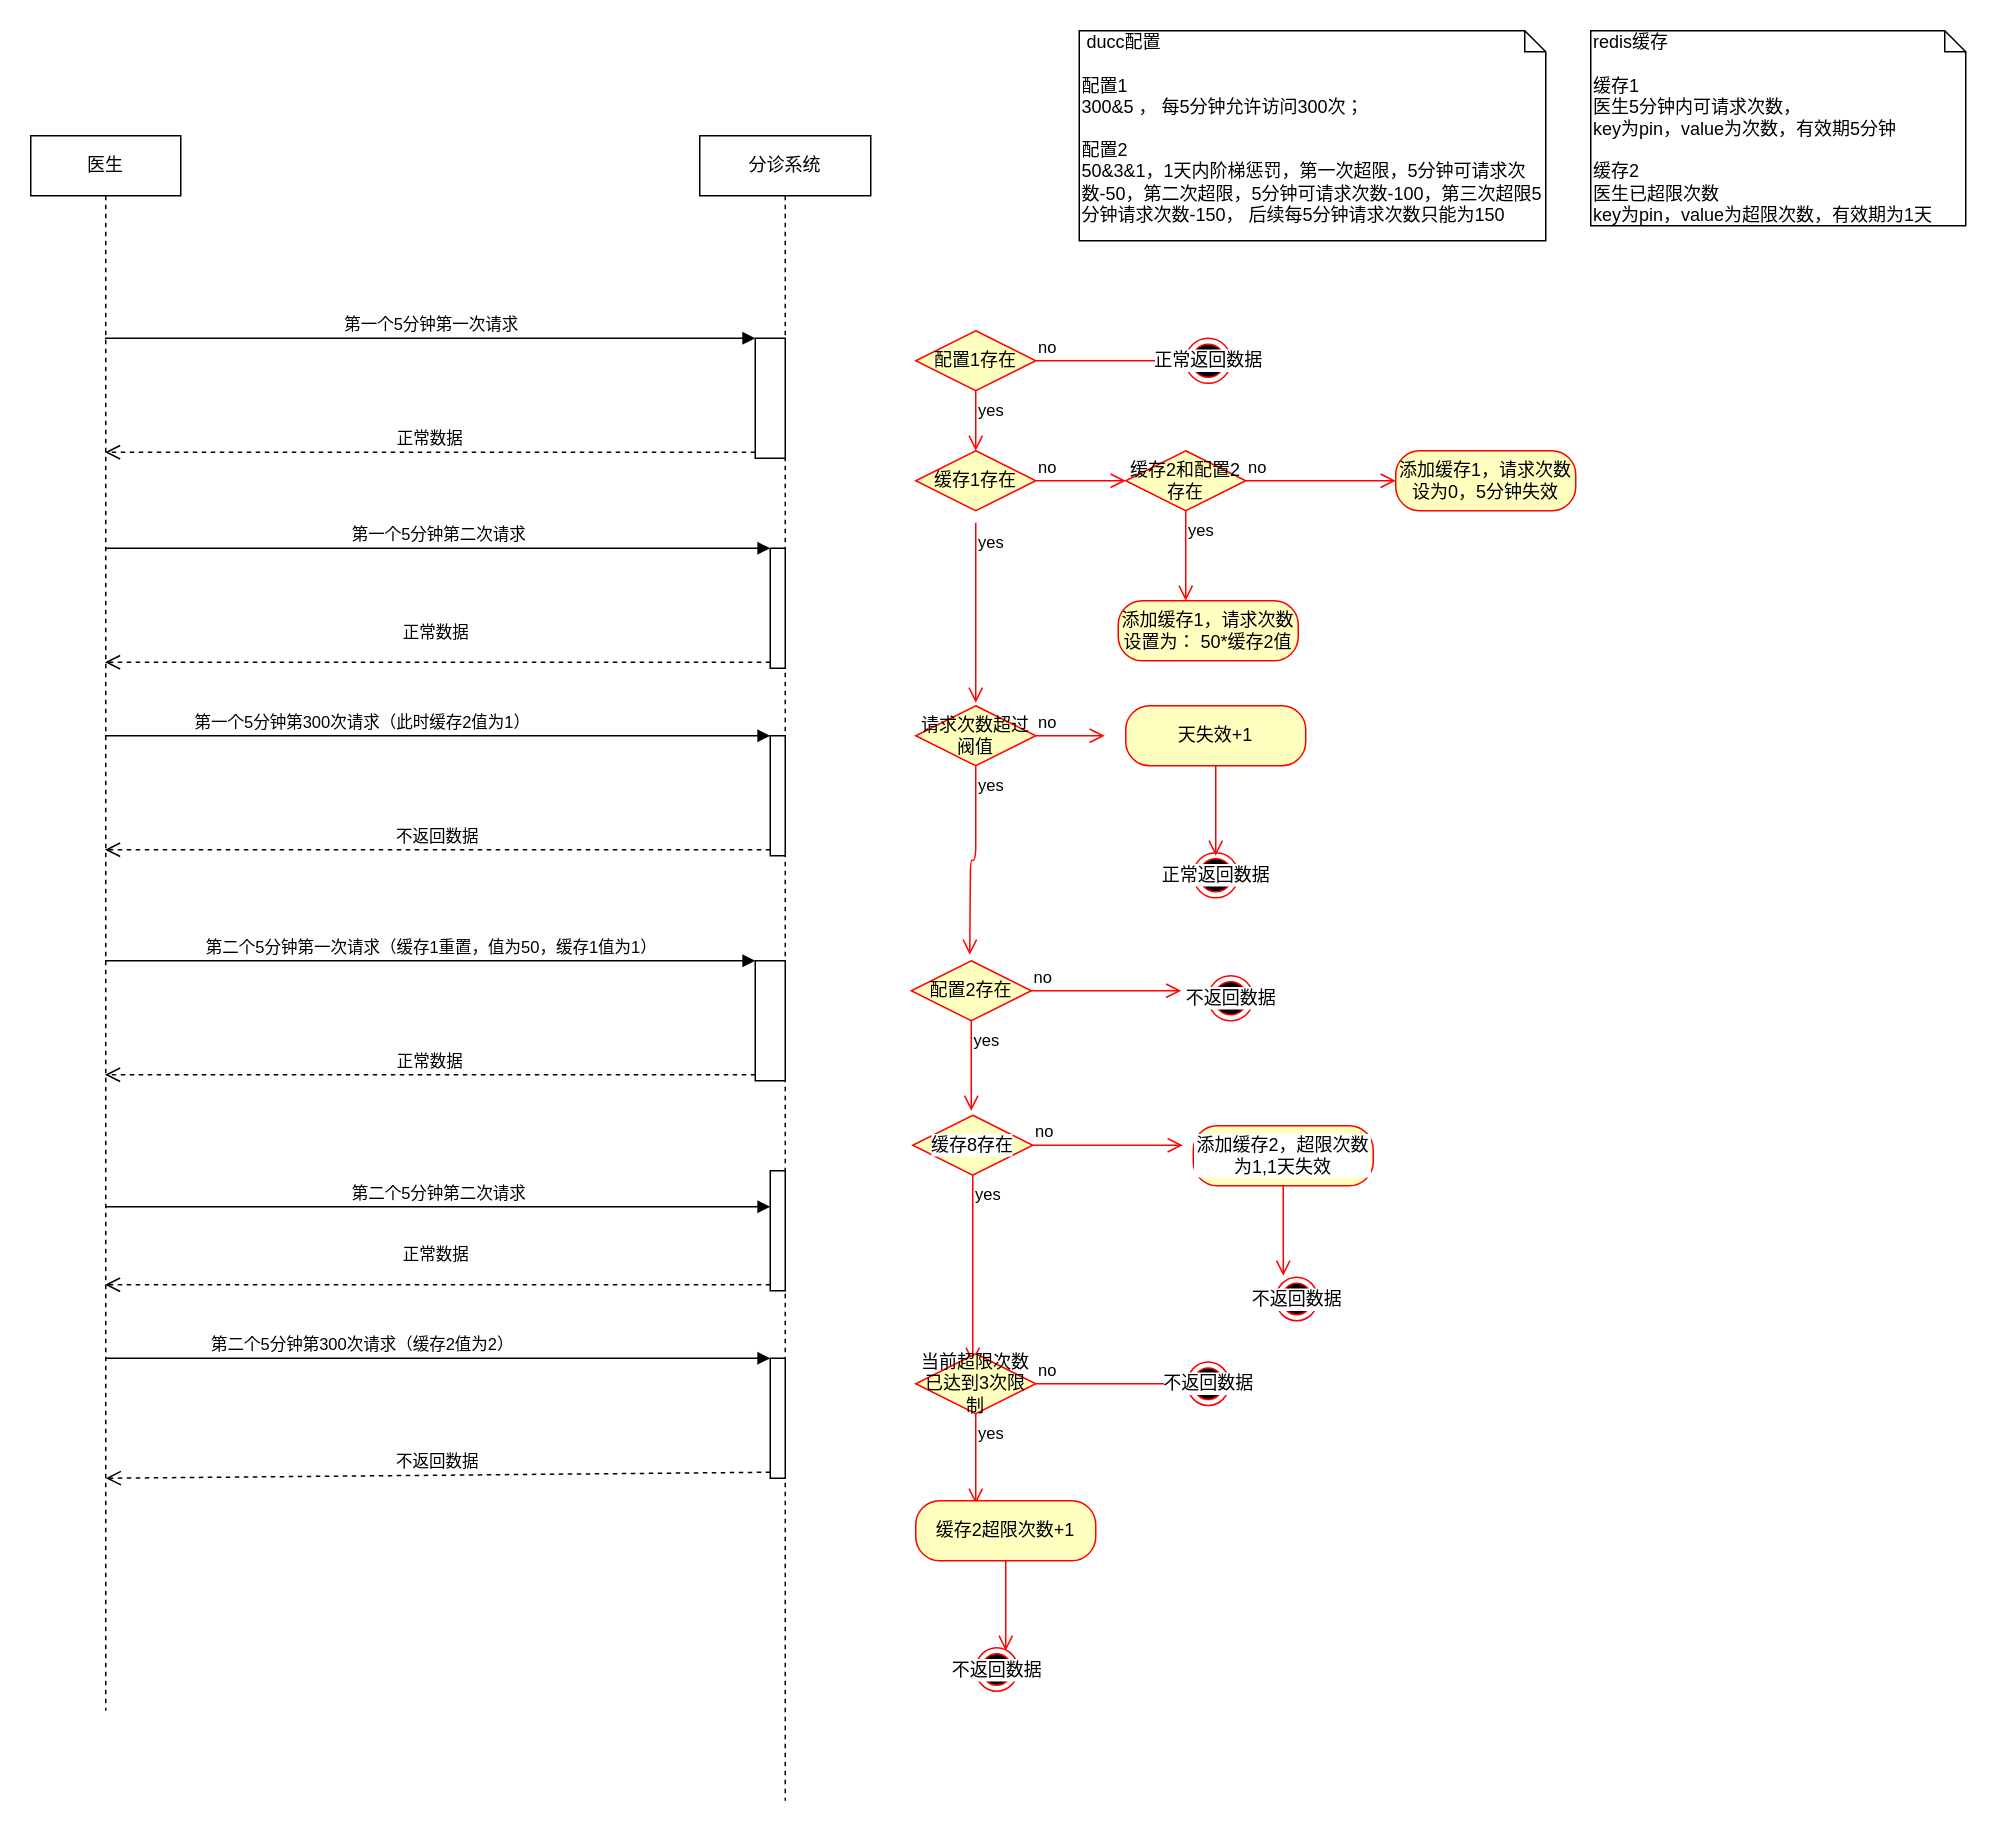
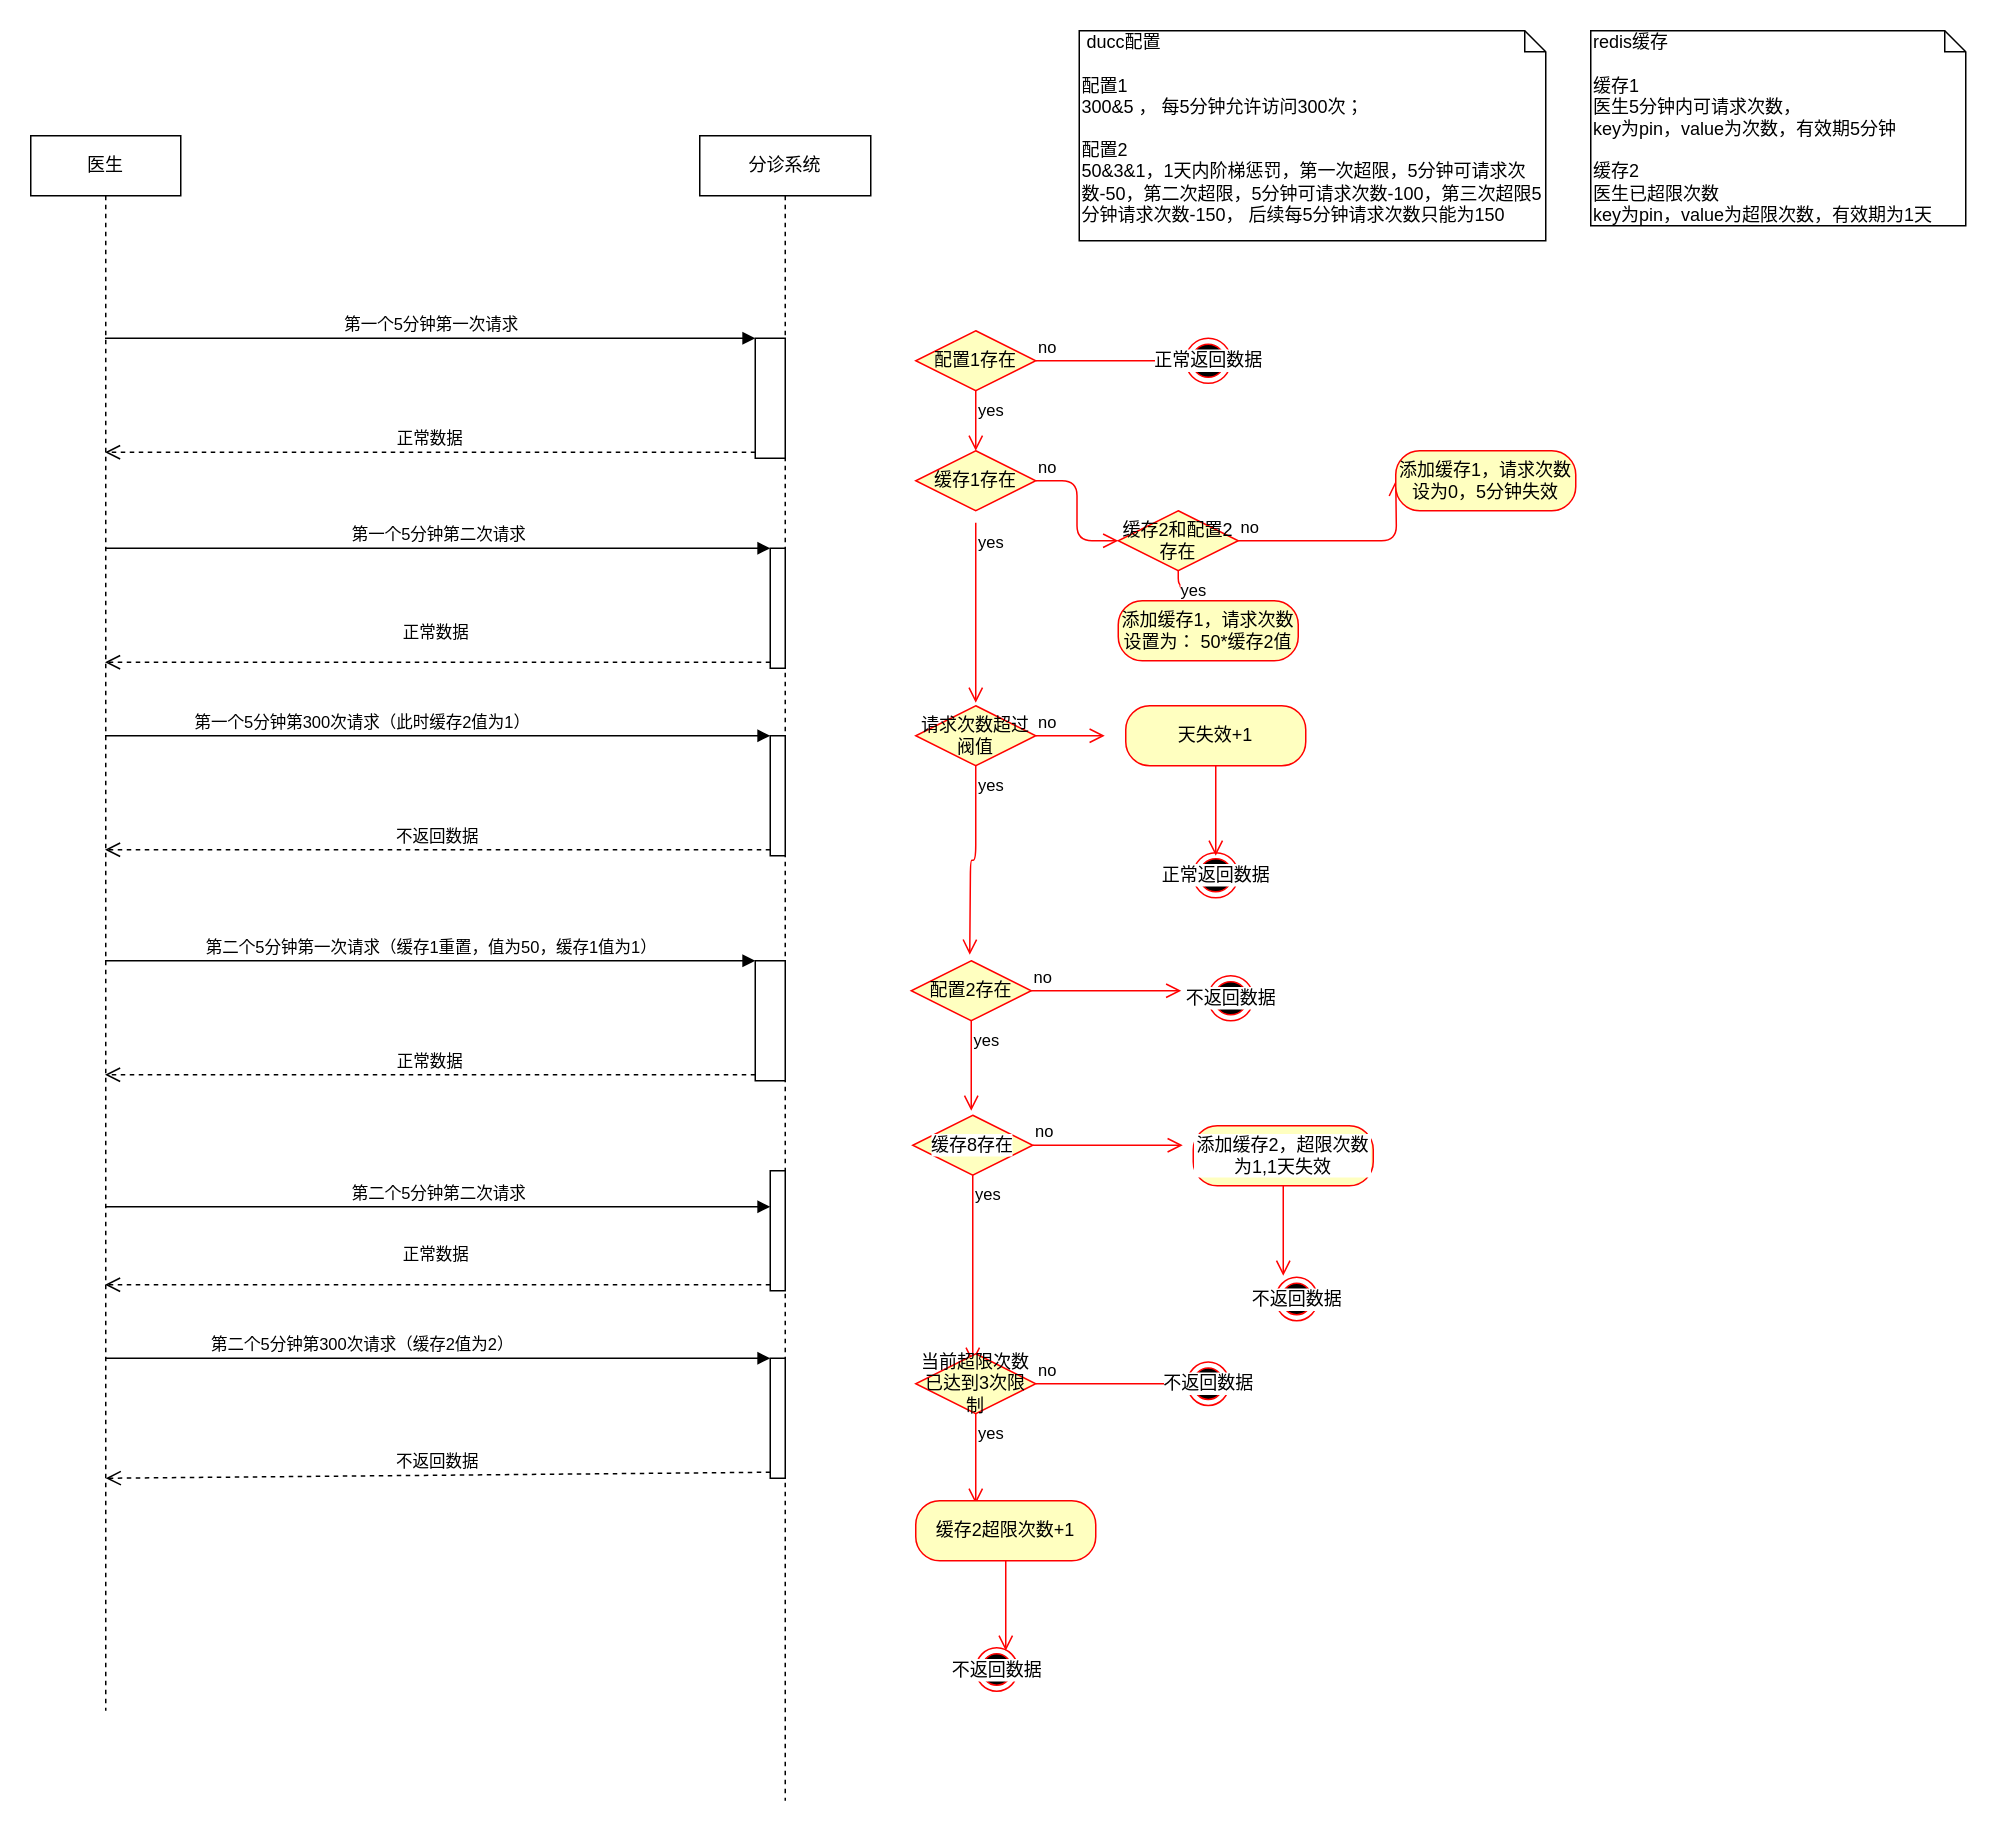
(1186, 481) -> (1178, 541)
